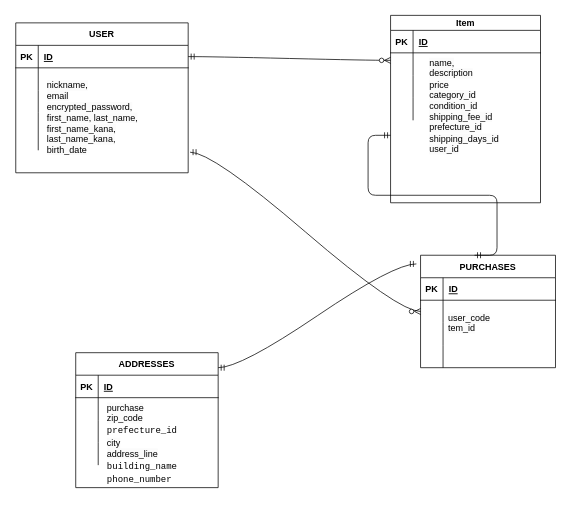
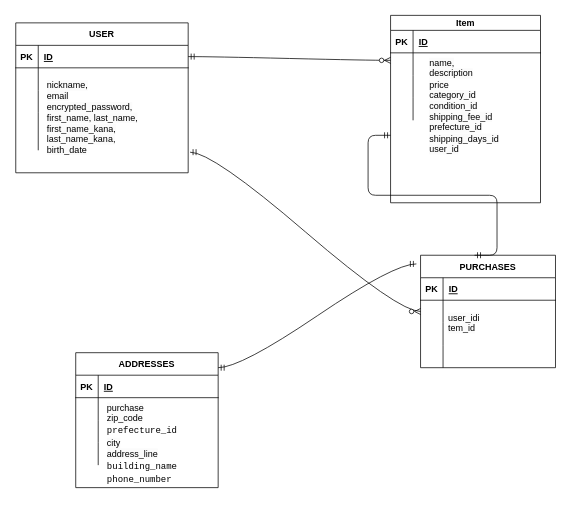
(471, 324) -> (466, 324)
